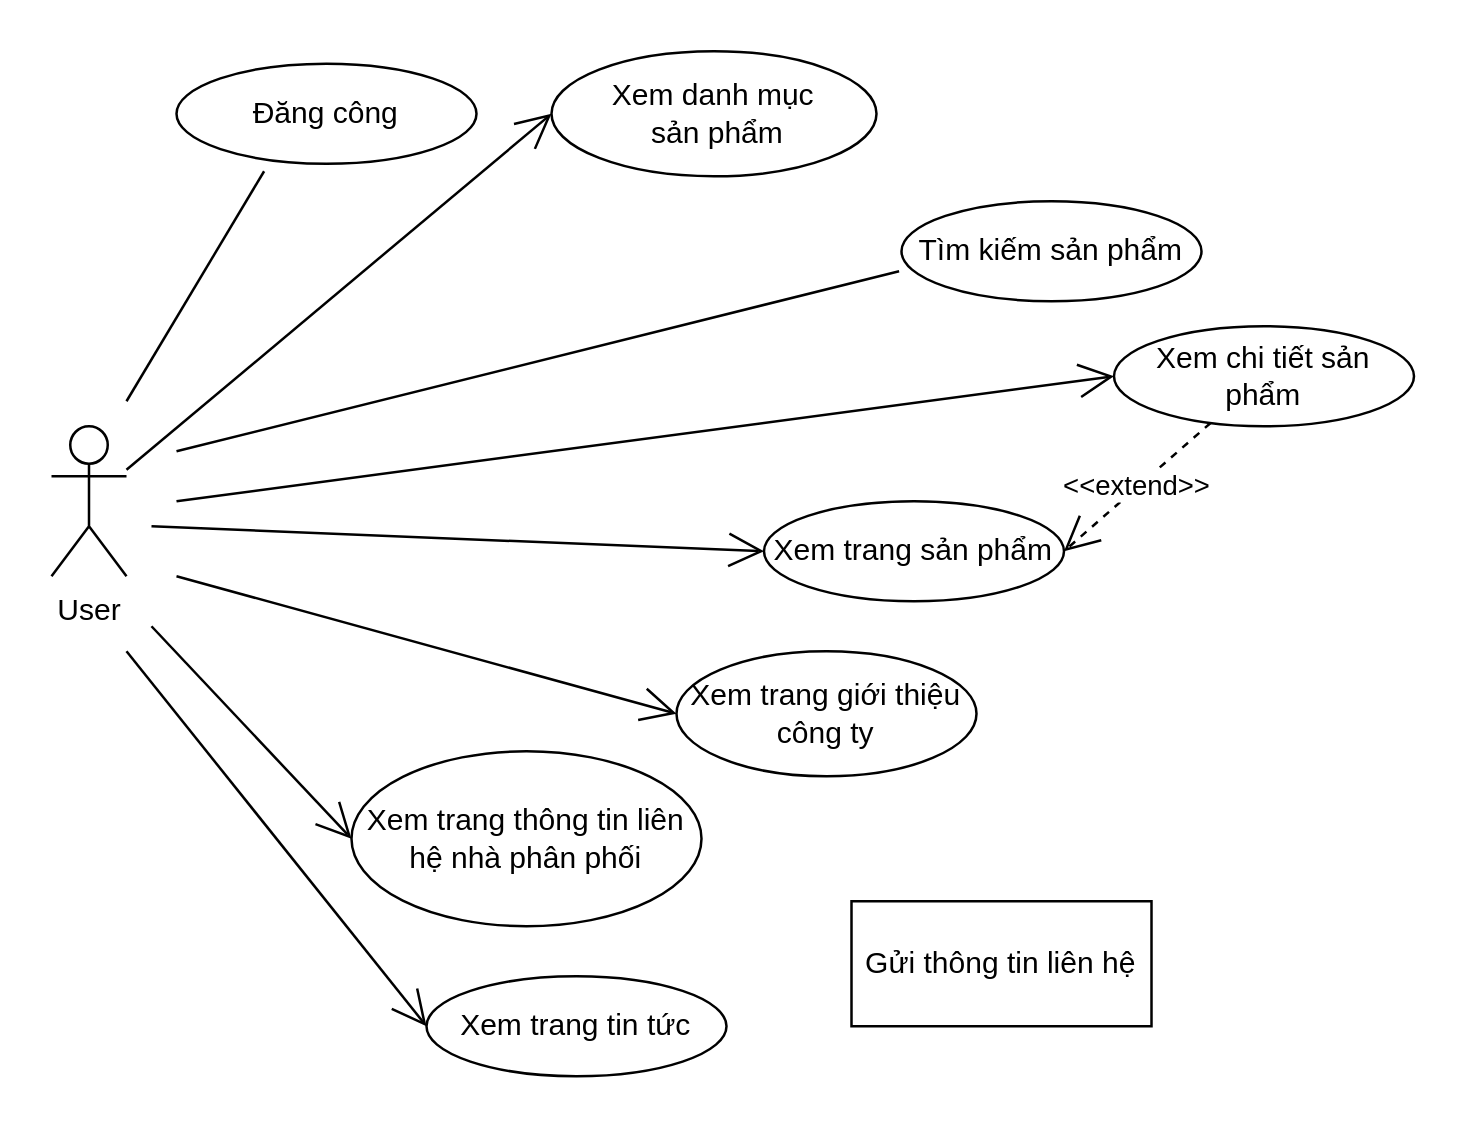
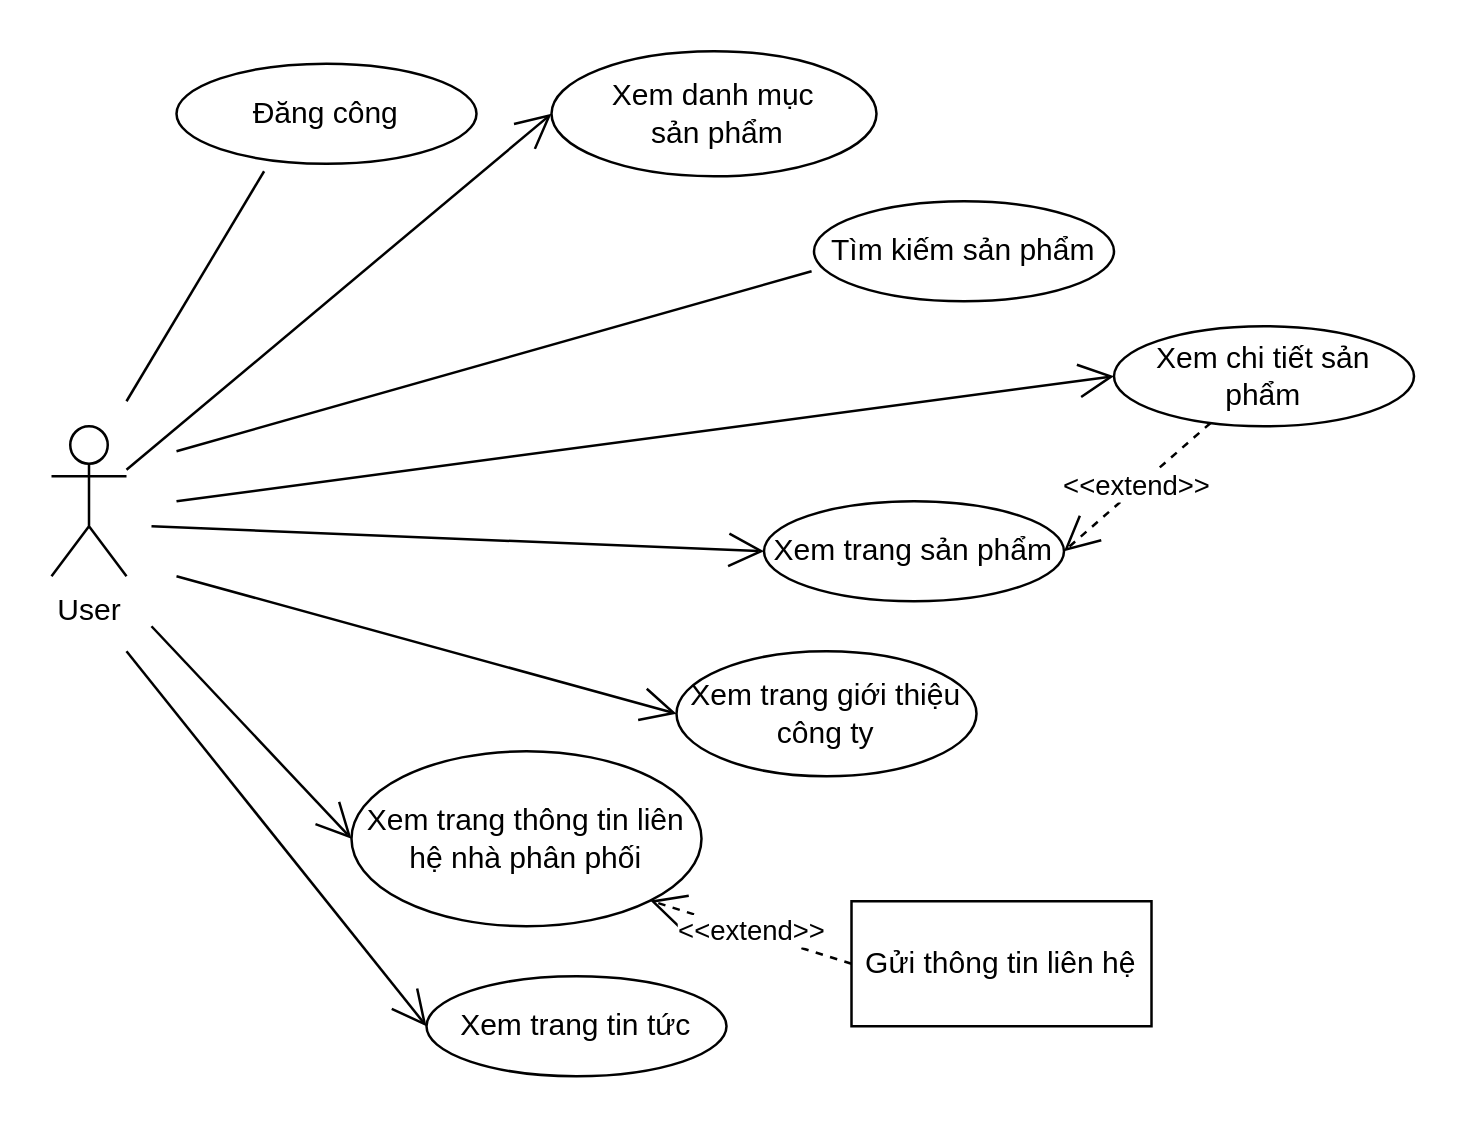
(1051, 251) -> (964, 251)
none -> (750, 932)
